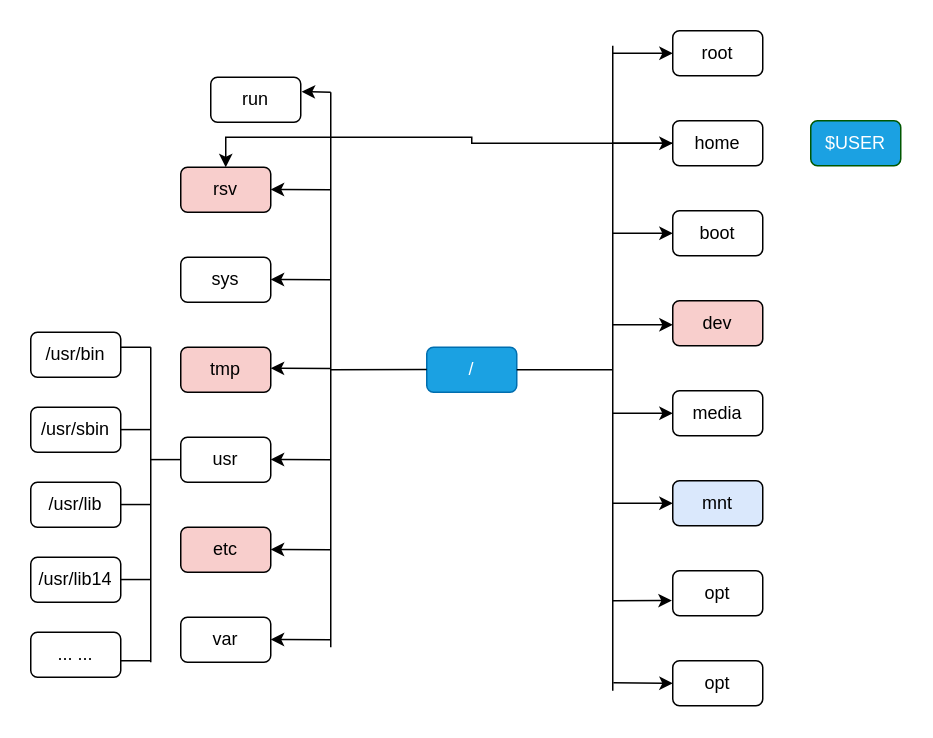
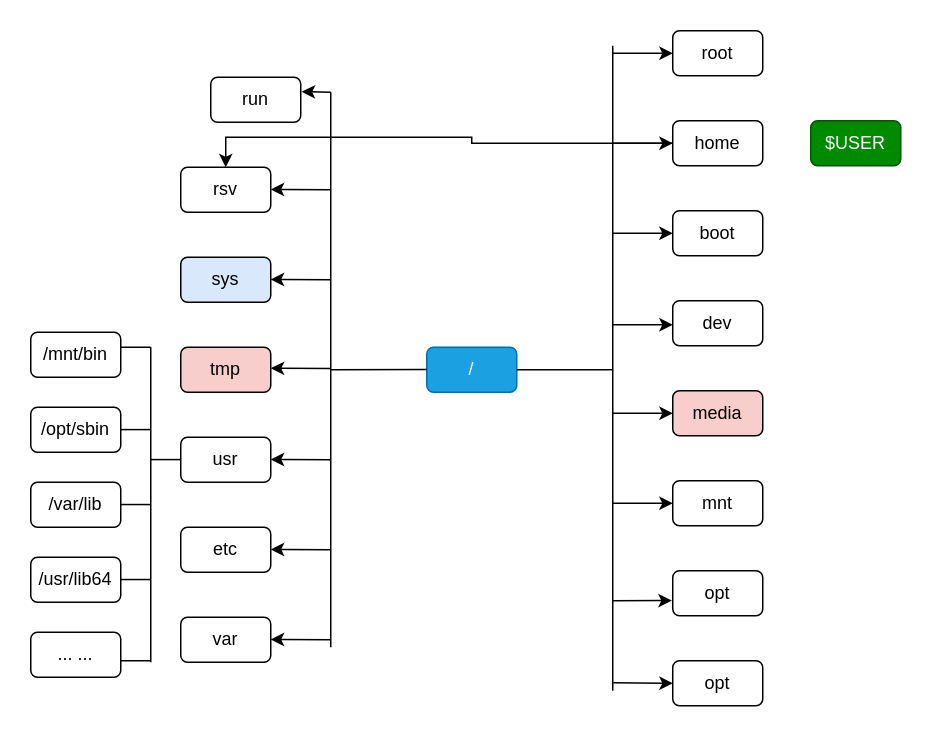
(856, 143) -> (856, 143)
(226, 190) -> (226, 190)
(226, 280) -> (226, 280)
(718, 323) -> (718, 323)
(76, 355) -> (76, 355)
(718, 413) -> (718, 413)
(76, 430) -> (76, 430)
(718, 503) -> (718, 503)
(76, 505) -> (76, 505)
(226, 550) -> (226, 550)
(76, 580) -> (76, 580)
